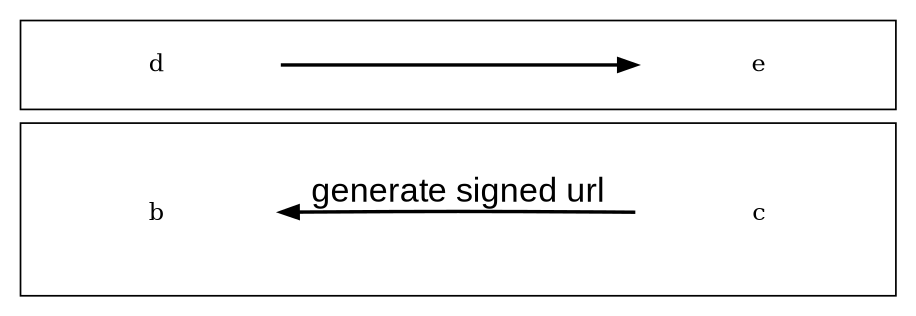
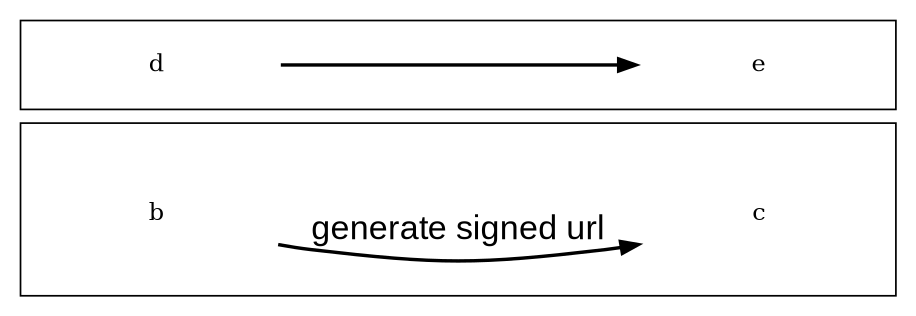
(467, 211) -> (450, 261)
